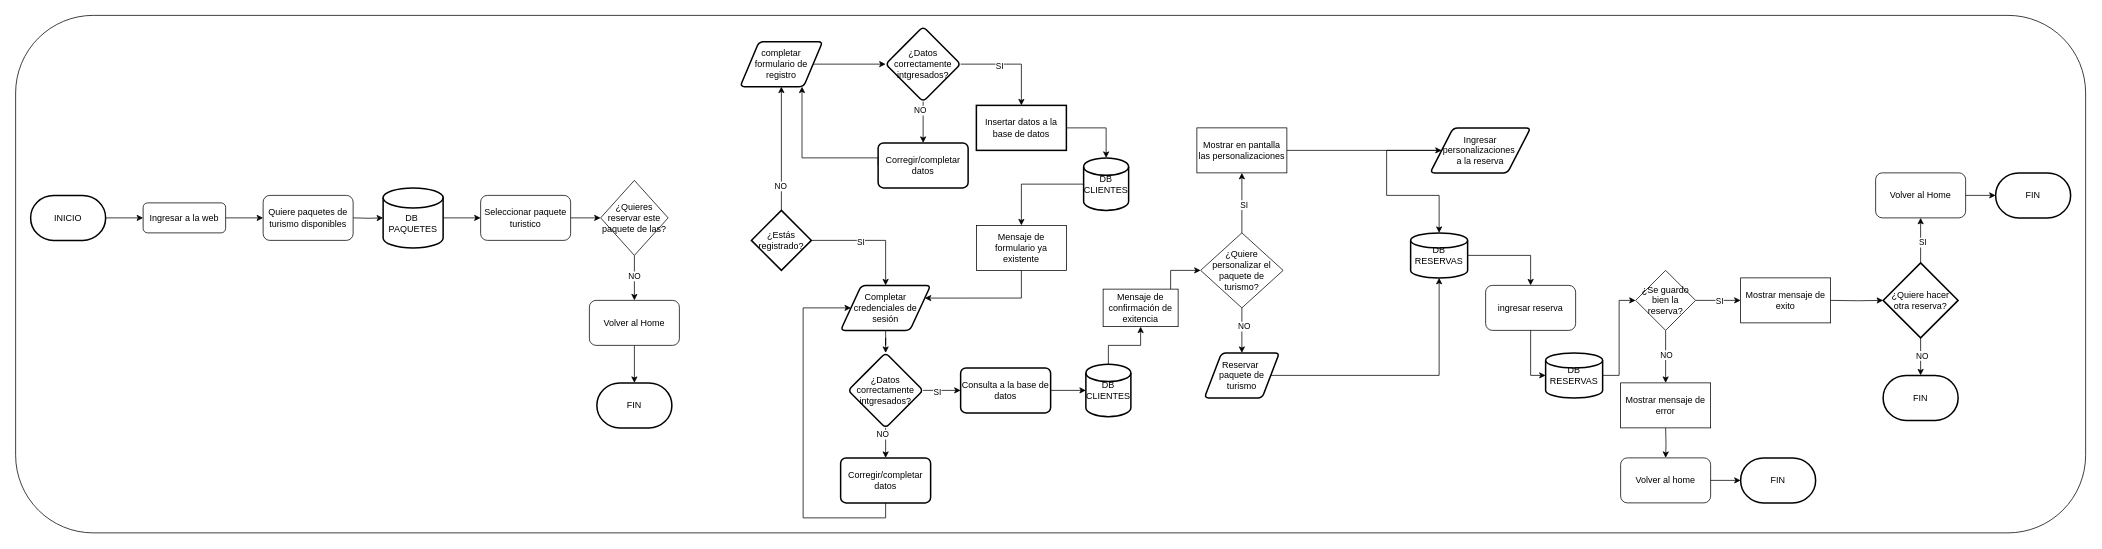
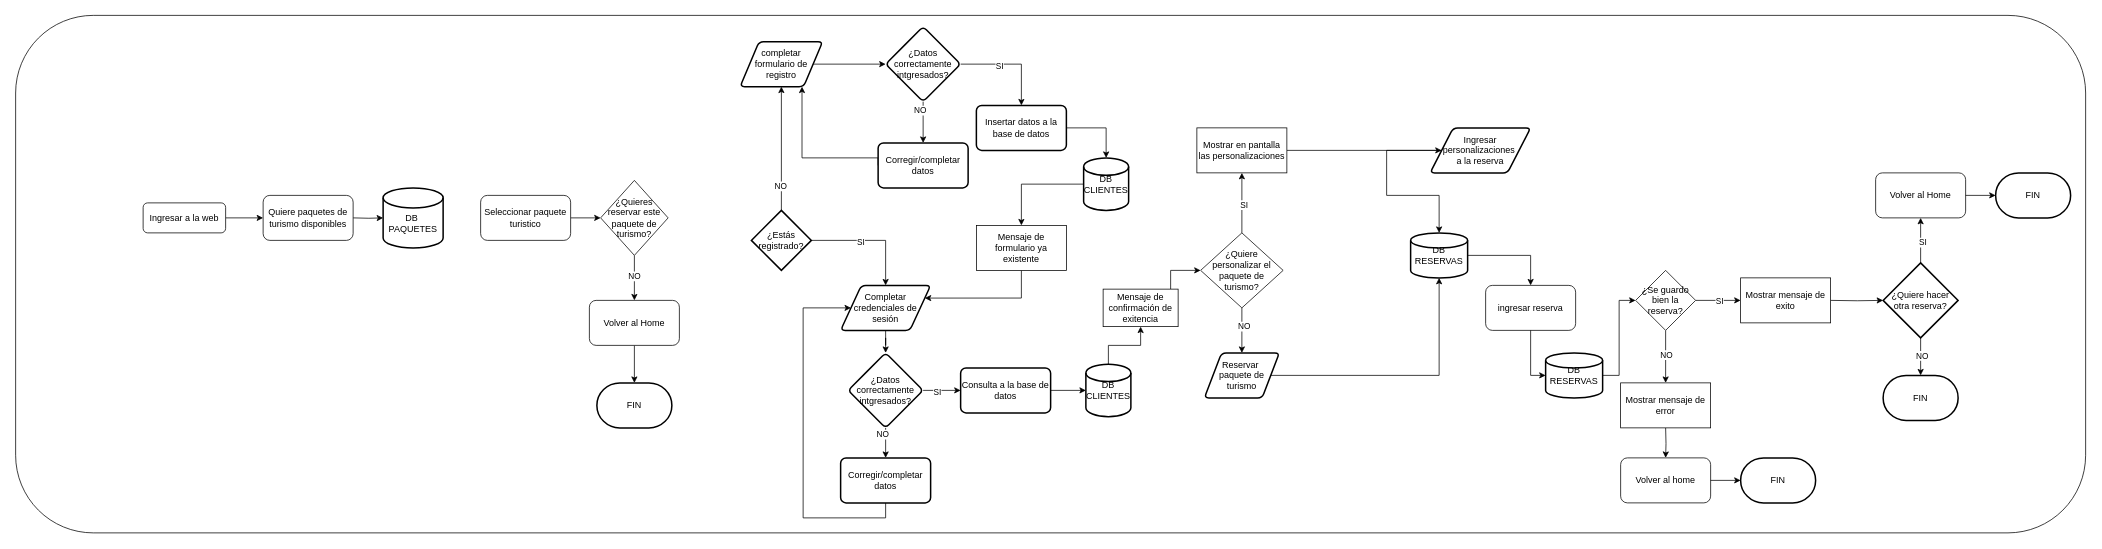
(1021, 128) -> (1021, 128)
(68, 218) -> none
(106, 218) -> none
(474, 218) -> none
(634, 218) -> (634, 218)
